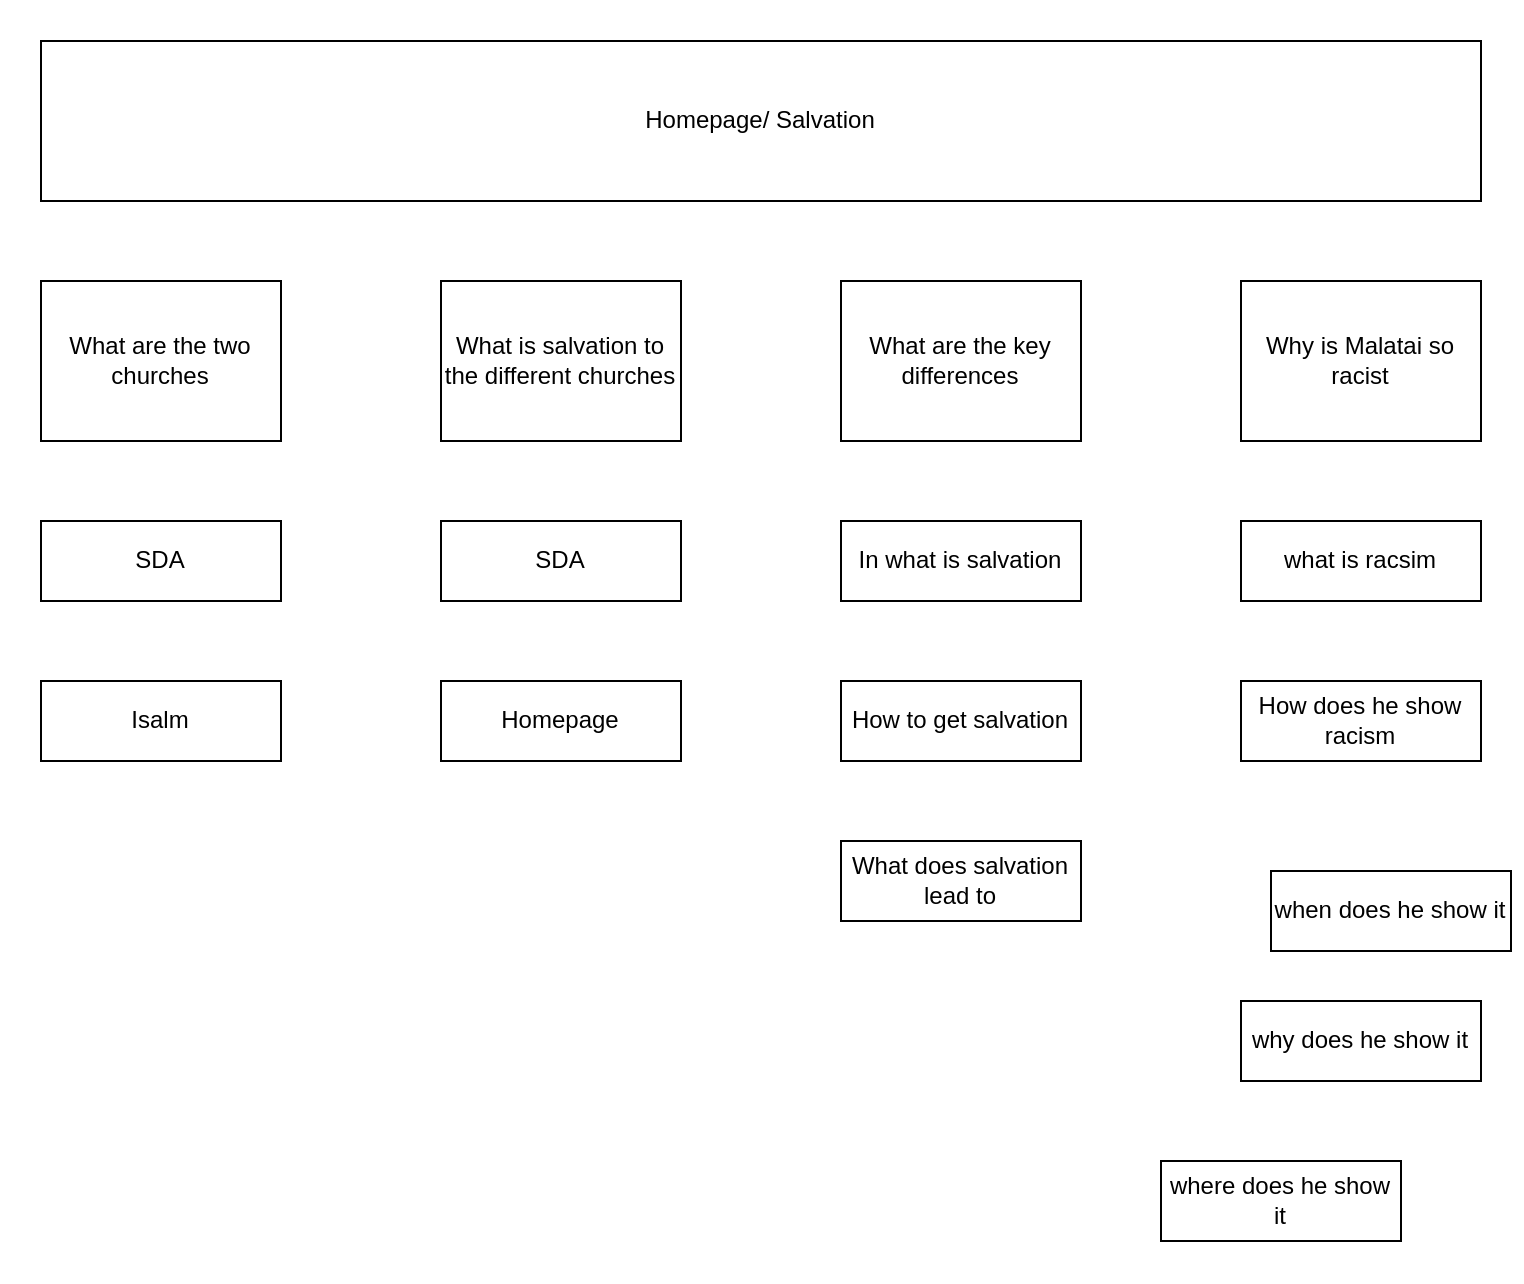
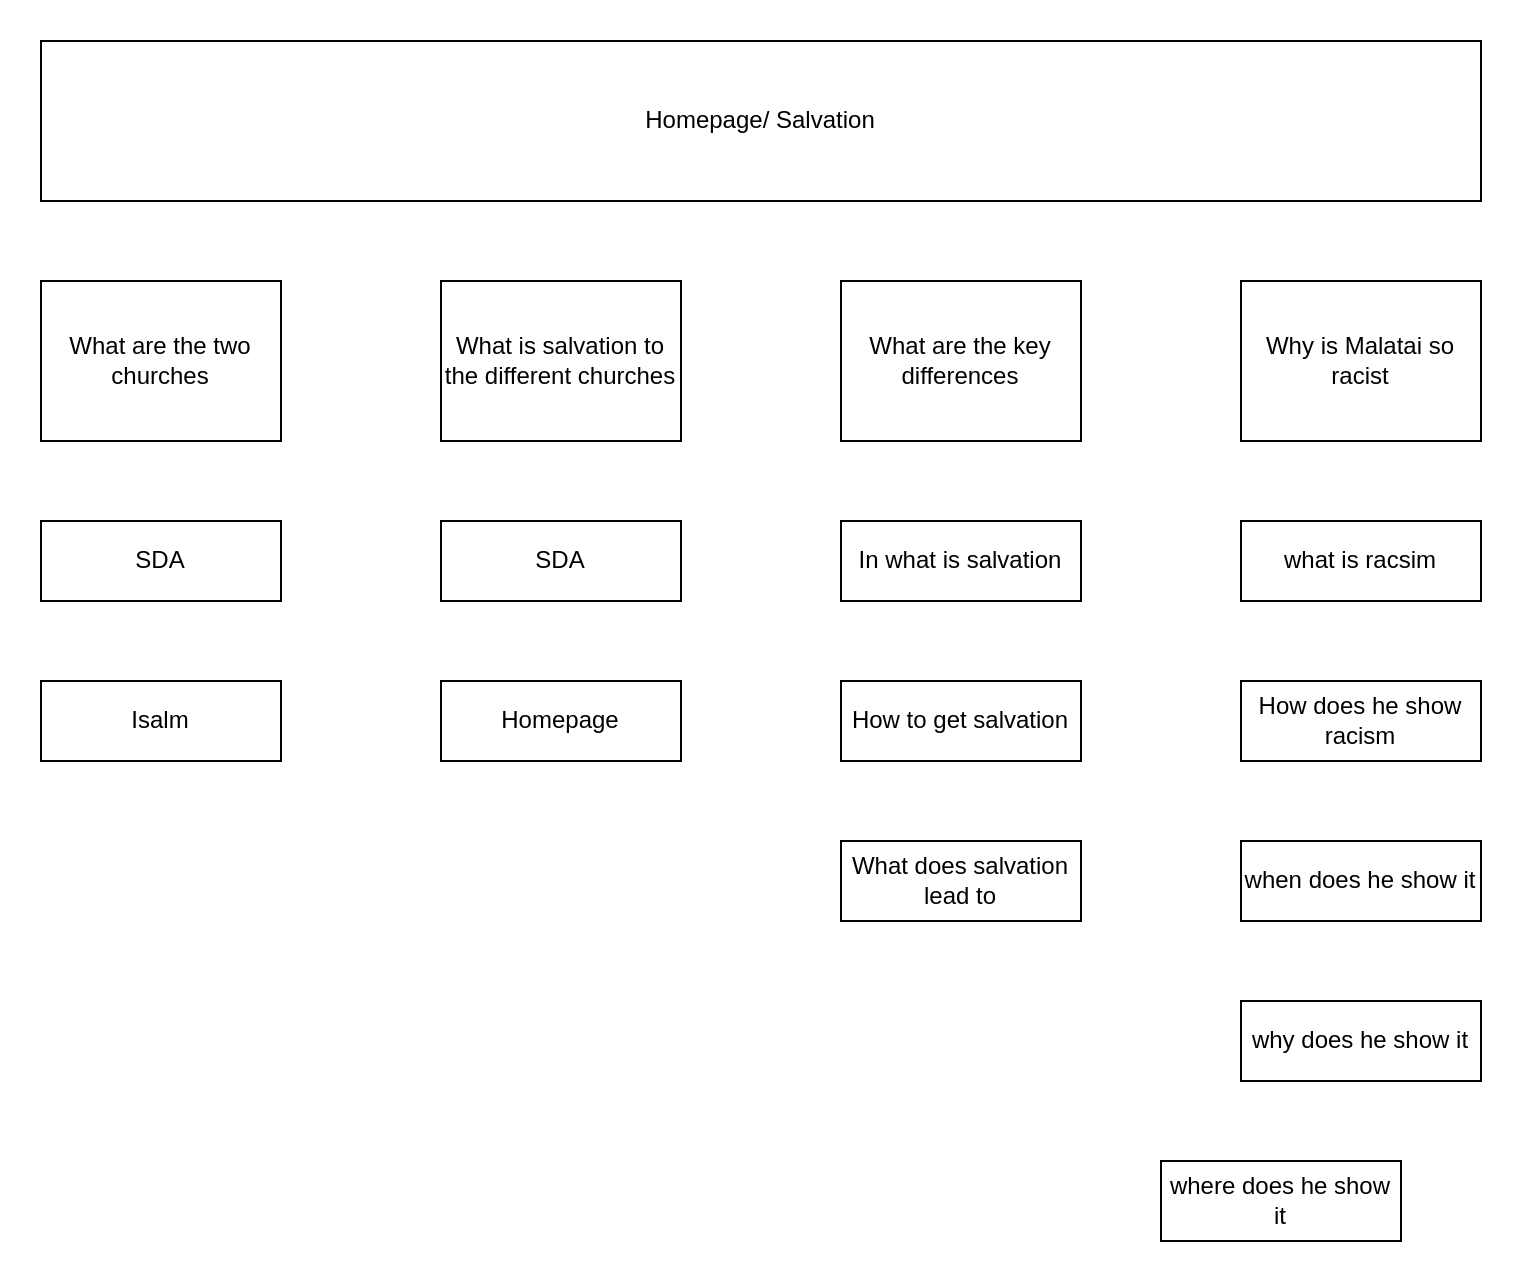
(1391, 911) -> (1361, 881)
